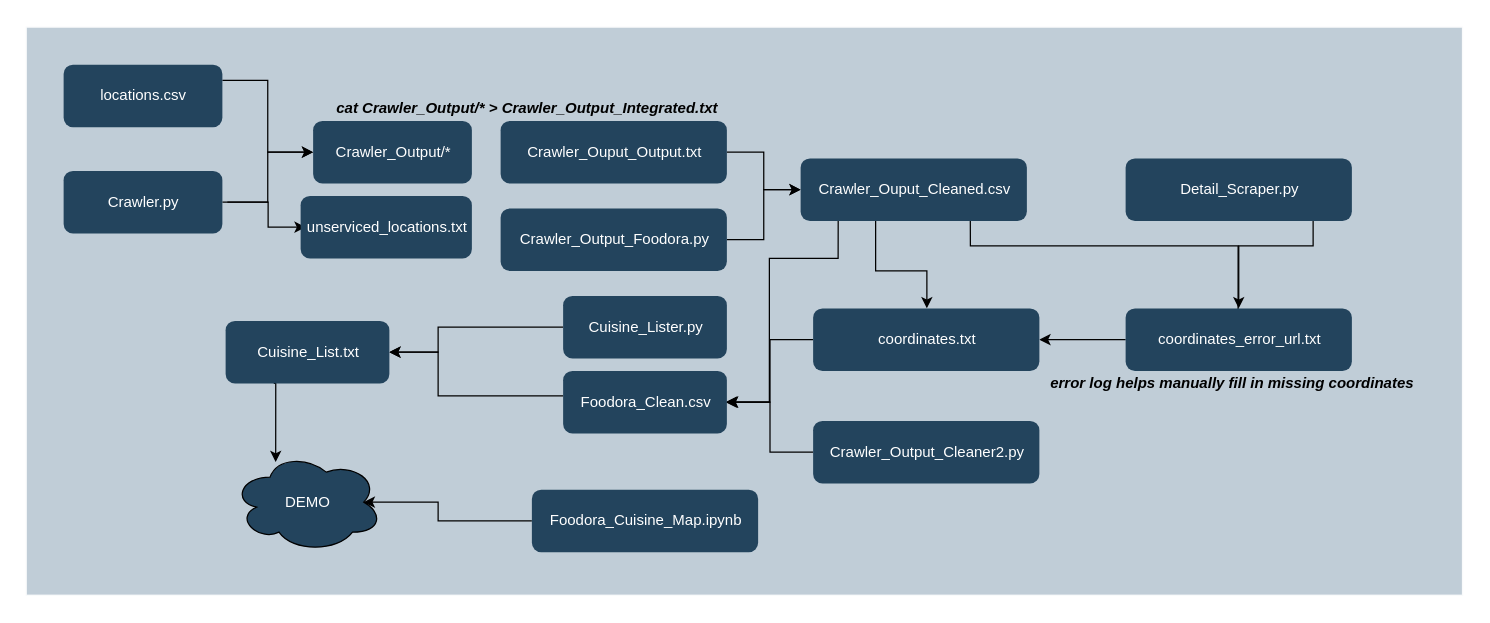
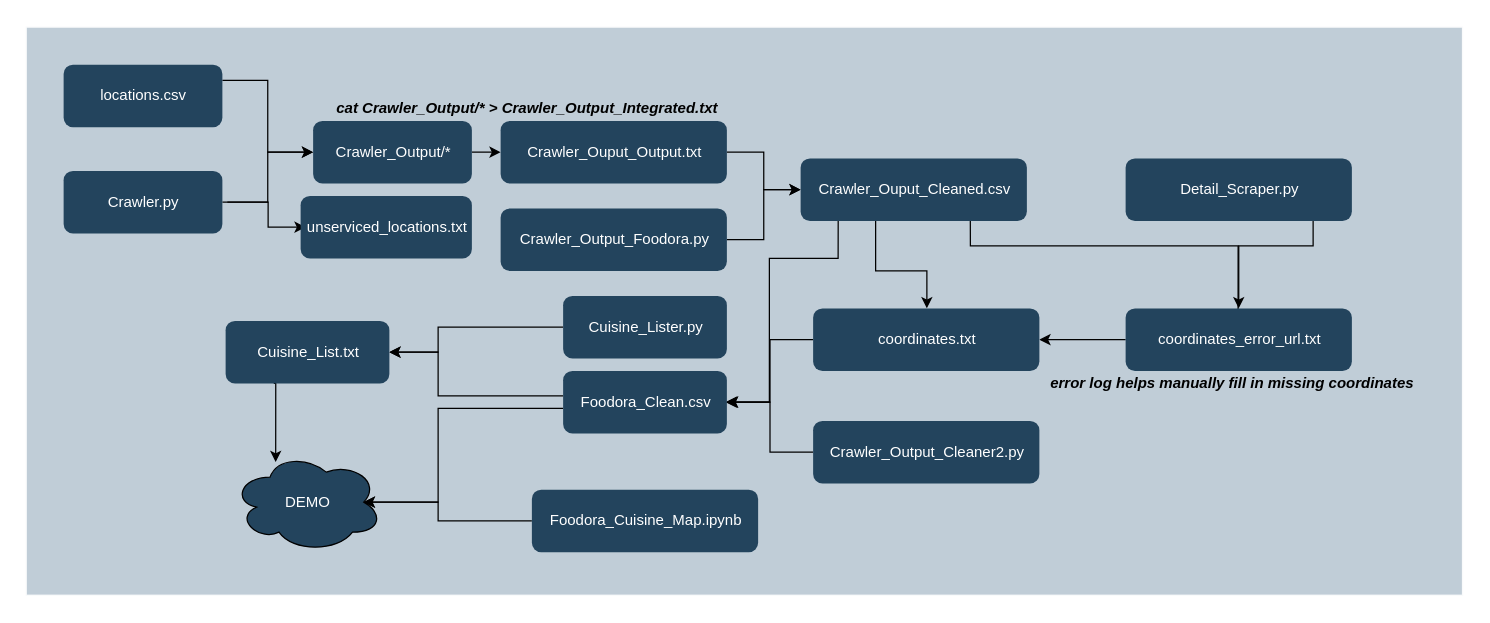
none -> (491, 152)
none -> (456, 408)
